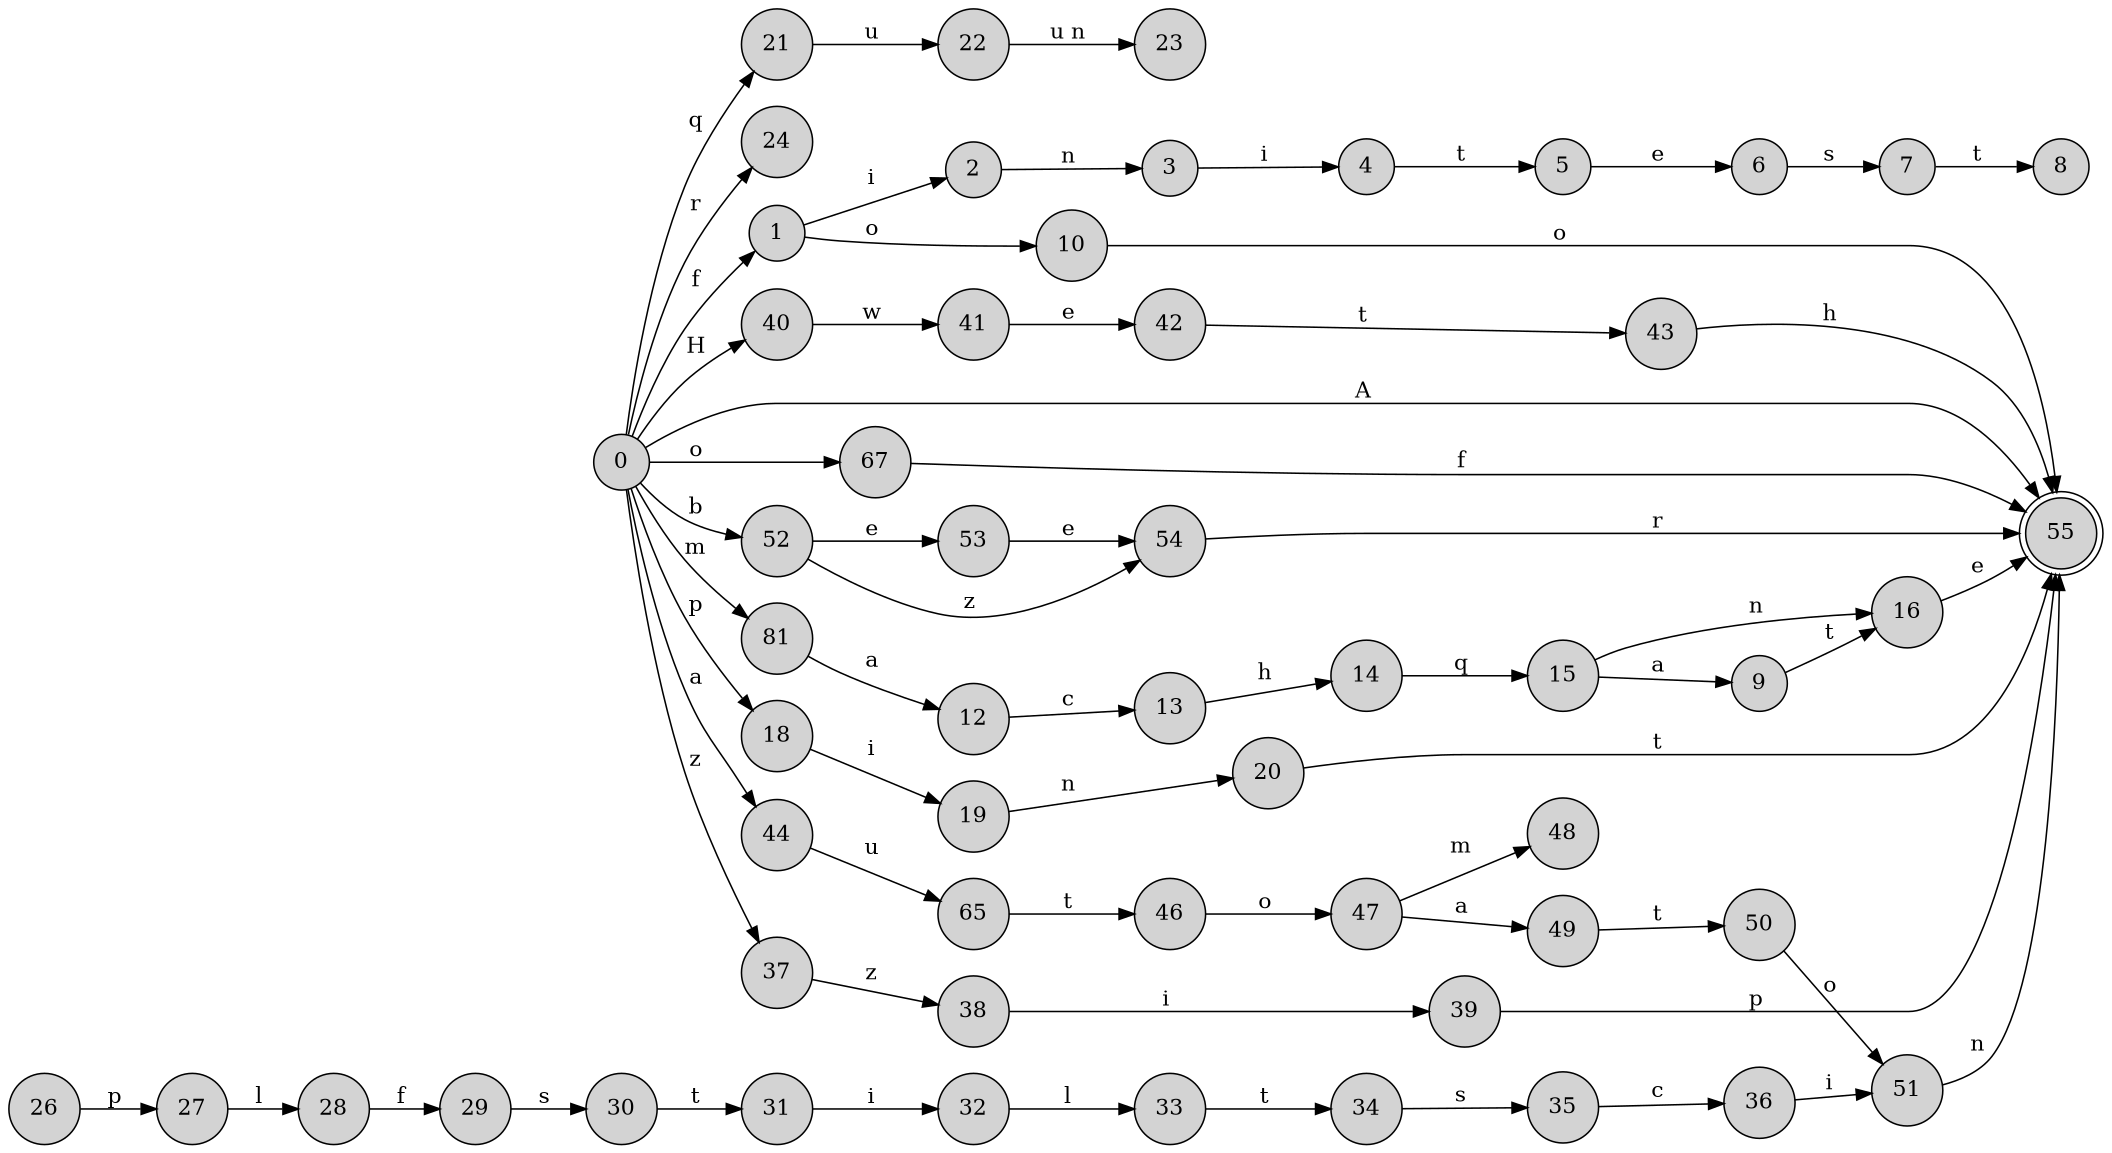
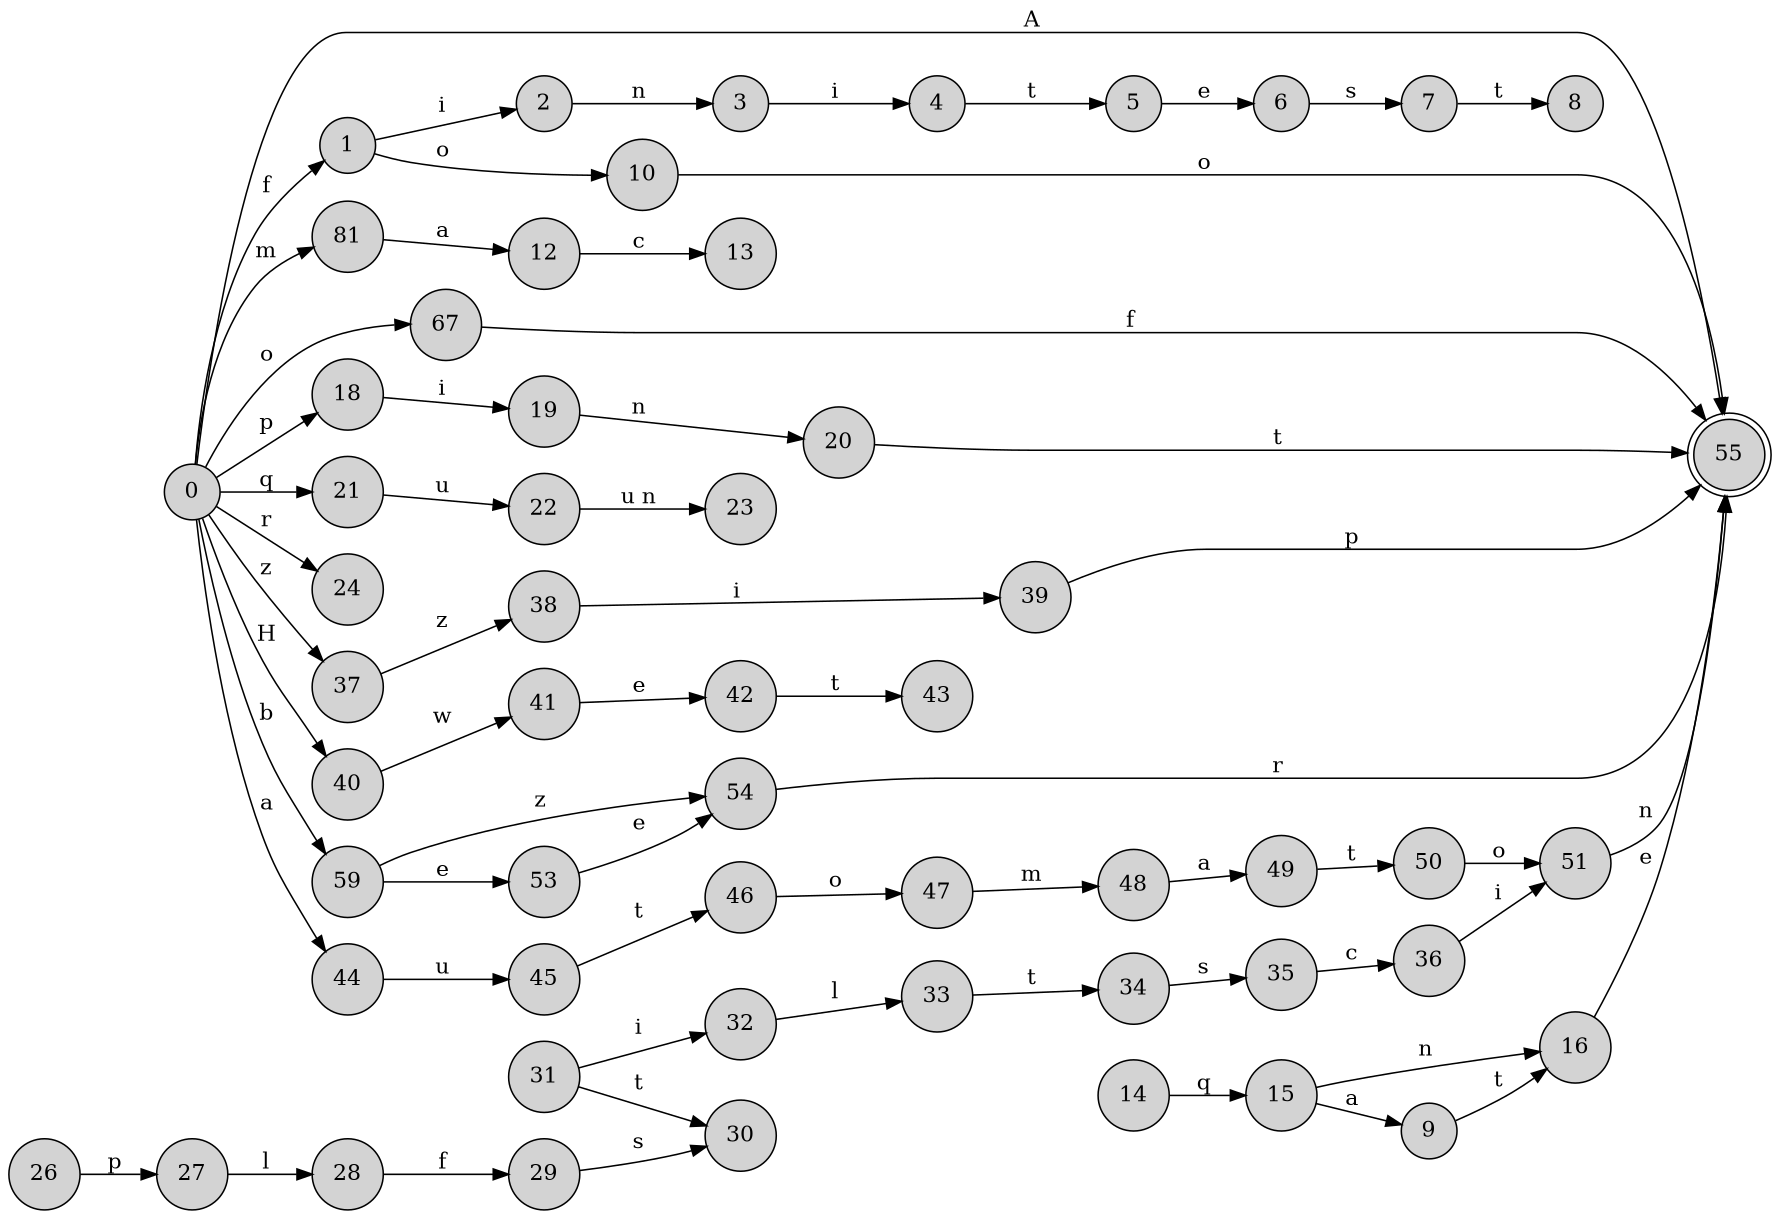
(1905, 341) -> none
(777, 541) -> (348, 882)
(1260, 693) -> none
(974, 914) -> (544, 979)
(1457, 922) -> (1200, 879)
(692, 1109) -> (635, 1104)
